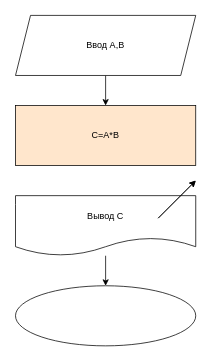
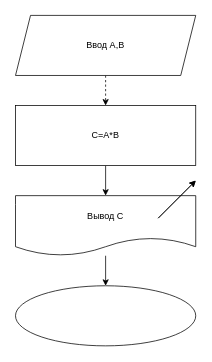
(105, 87) -> (105, 87)
(105, 135) -> (105, 135)
none -> (105, 177)
